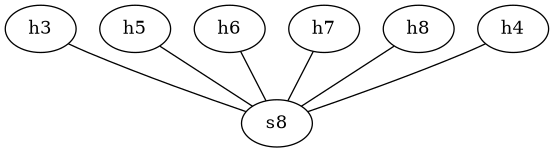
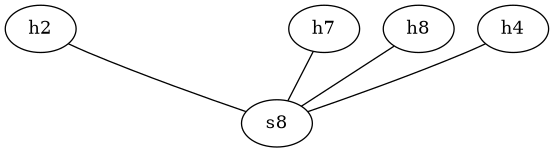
(41, 29) -> (41, 29)
(135, 29) -> none
(230, 29) -> none
